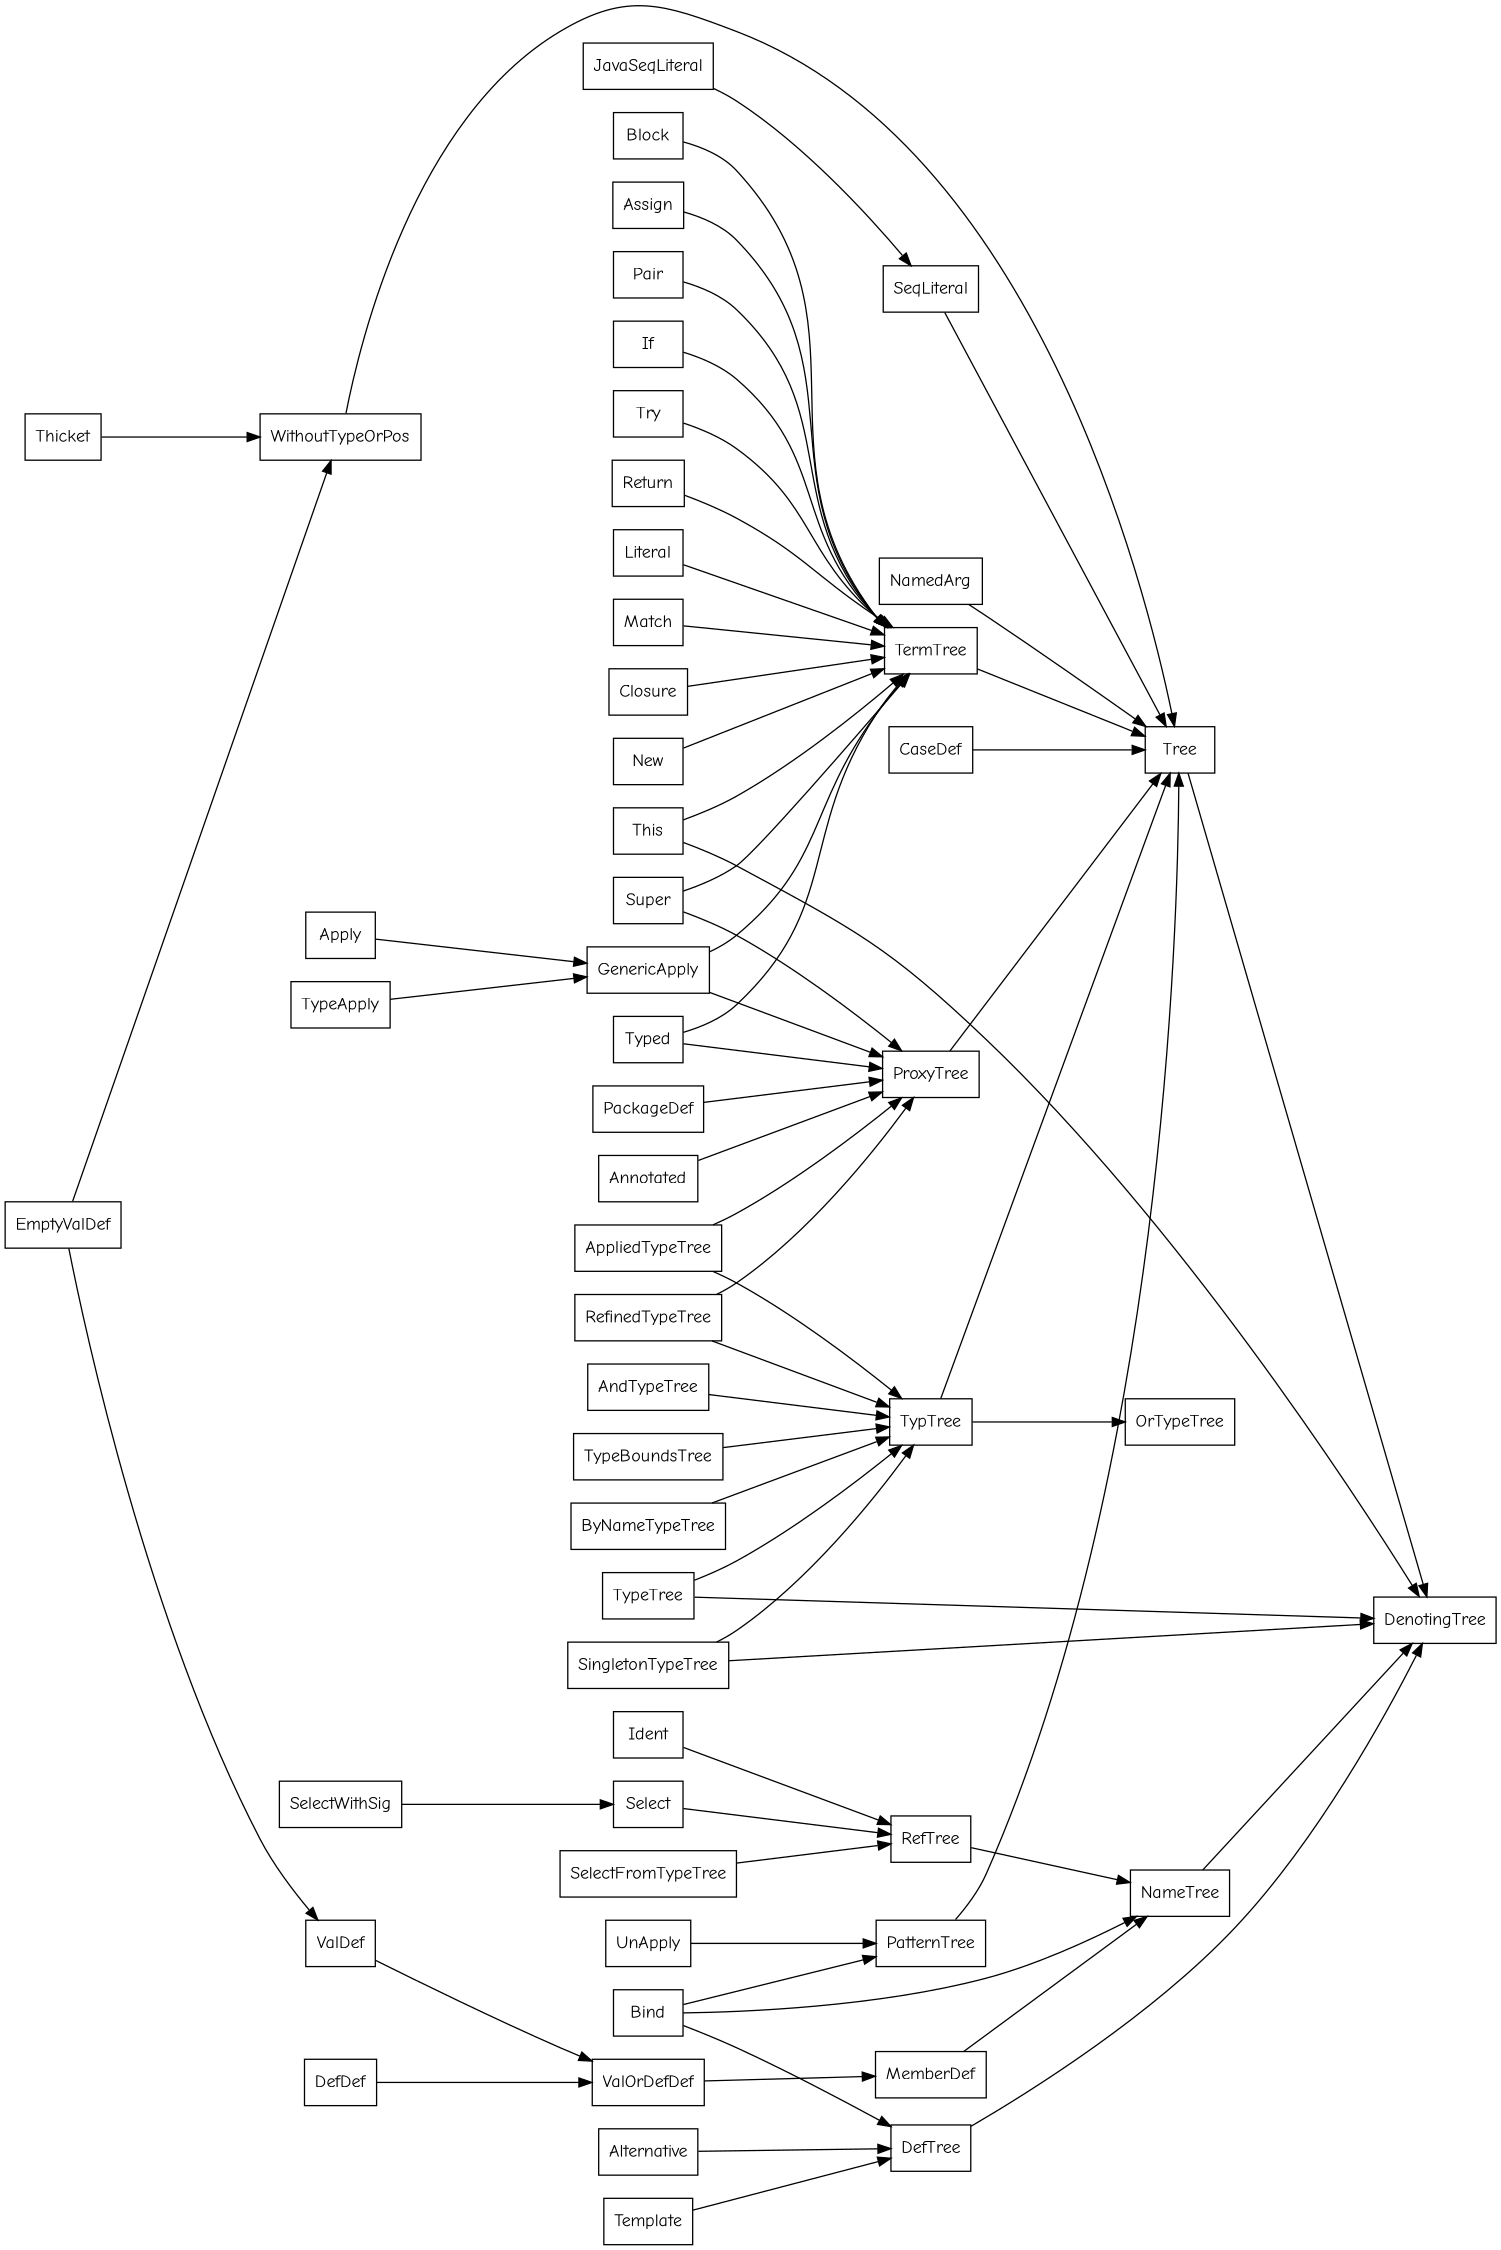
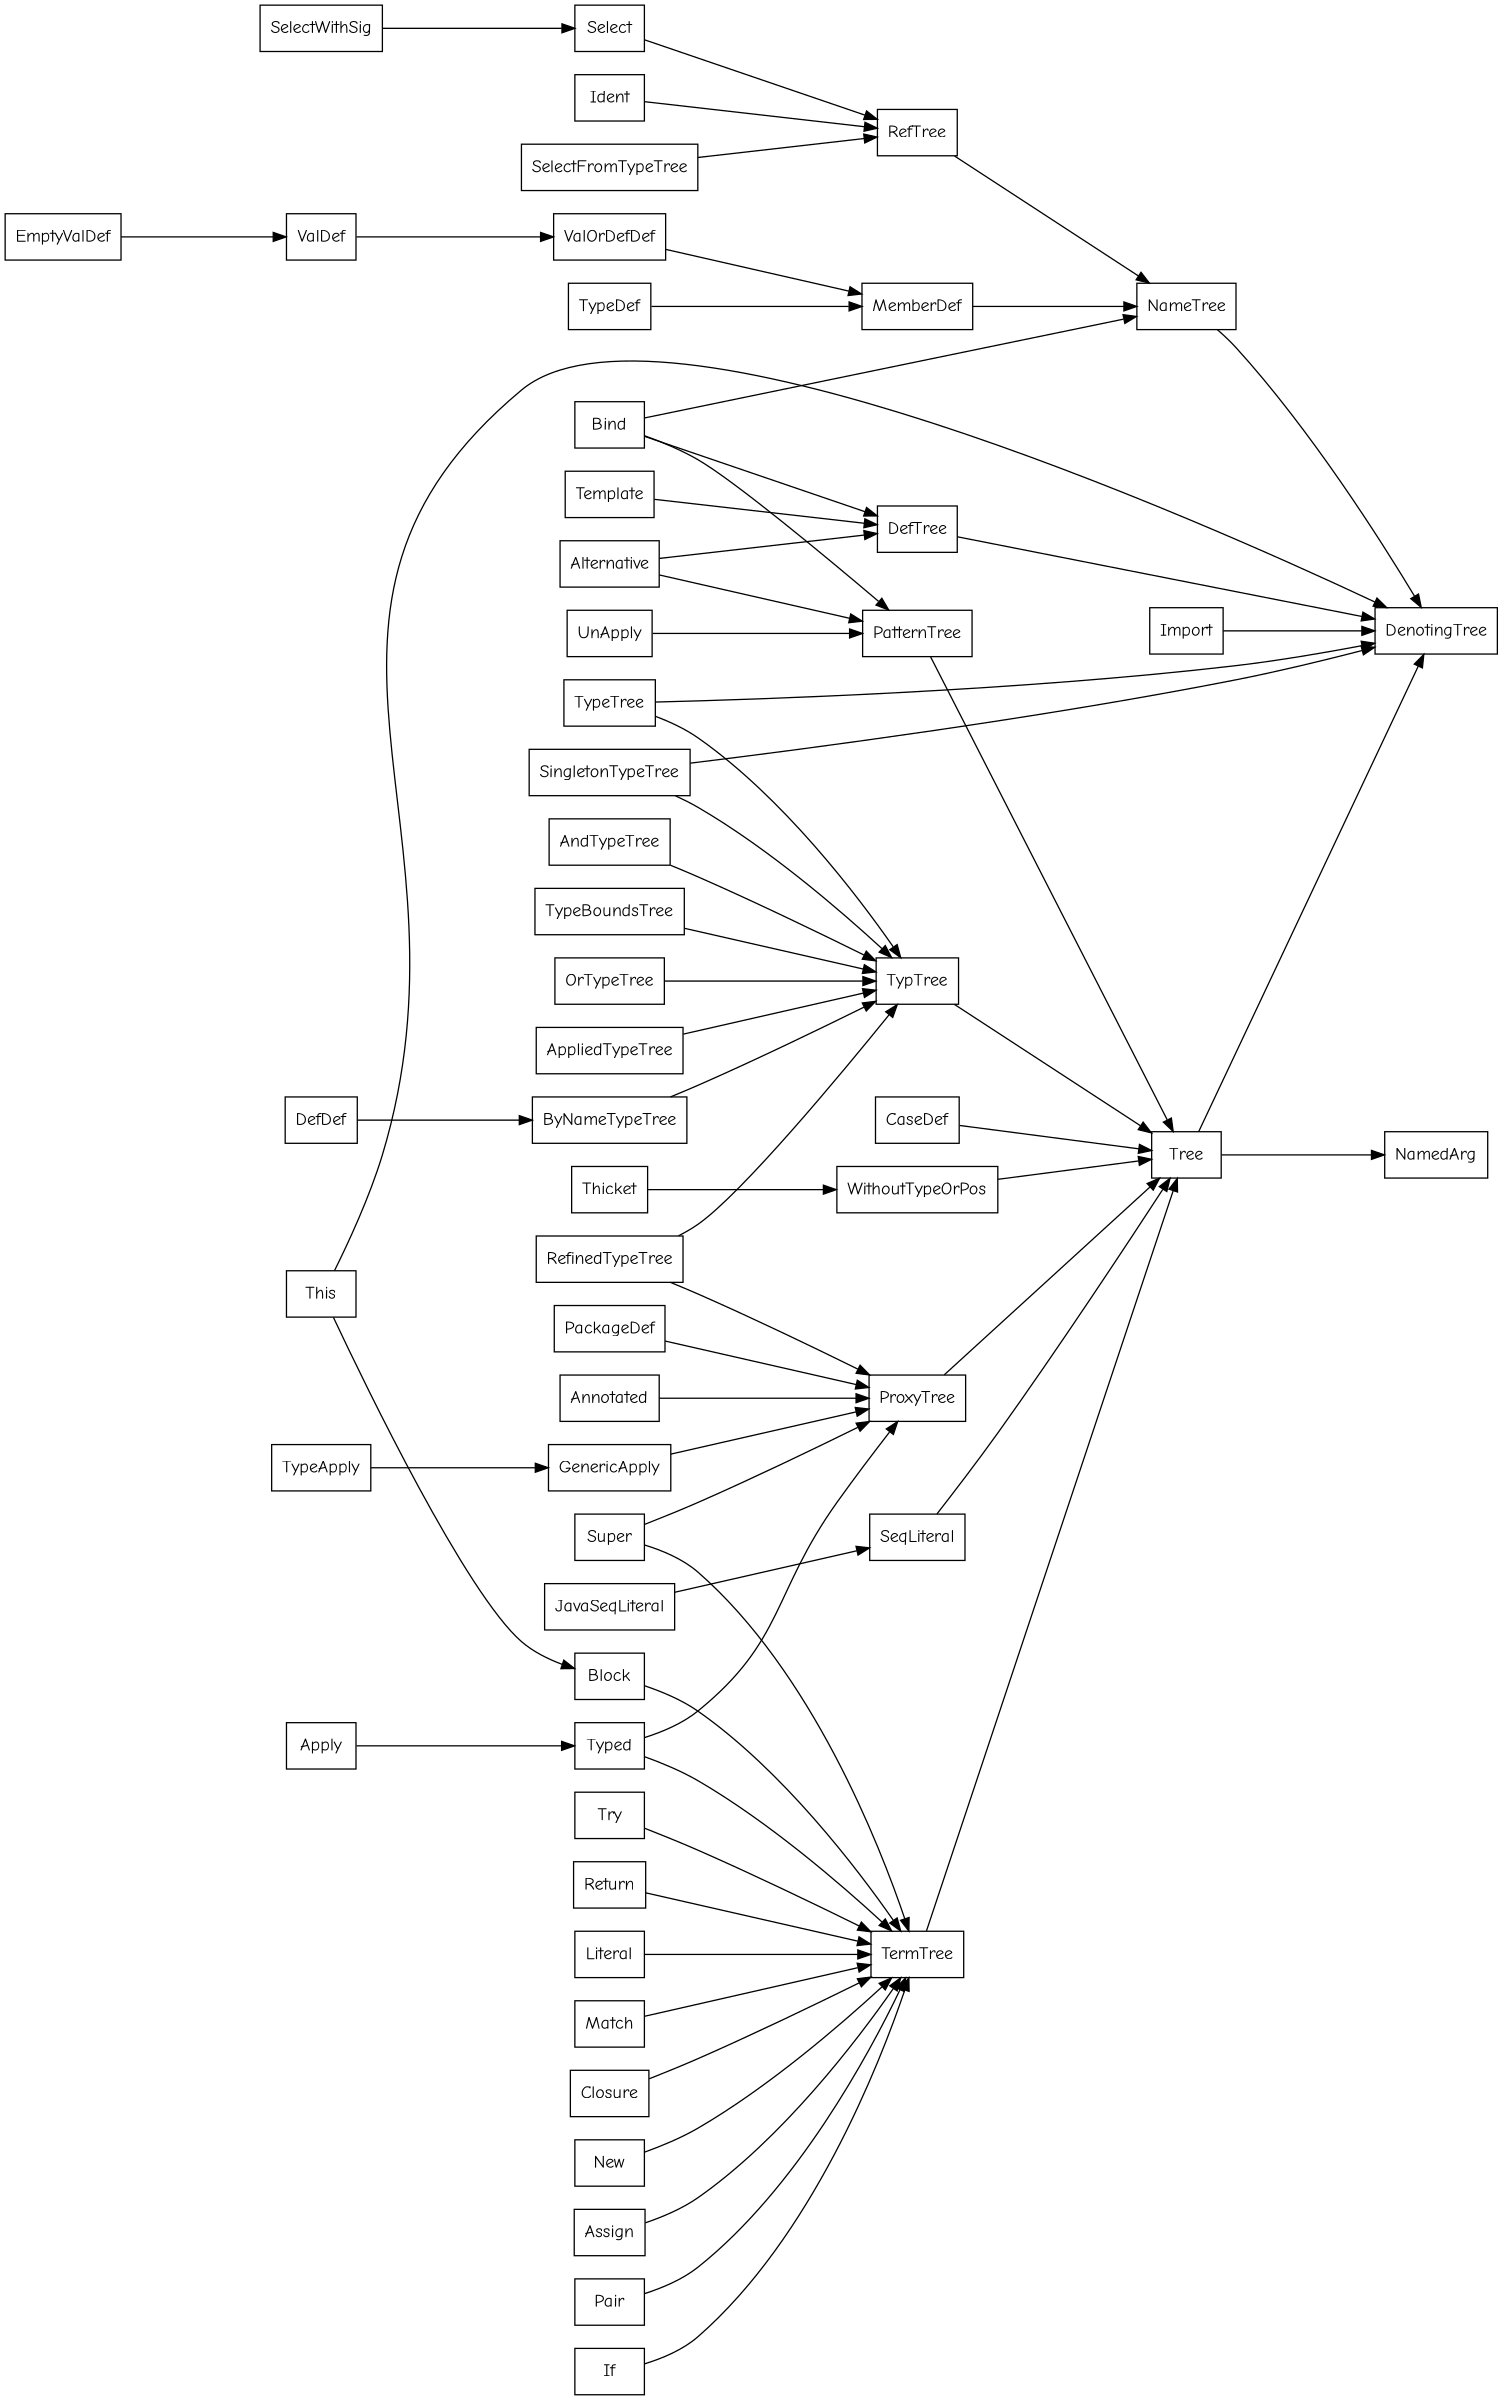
none -> (610, 306)
none -> (754, 597)
none -> (1186, 631)
(1052, 661) -> (1296, 1155)
(794, 760) -> (429, 1506)
(816, 827) -> none
(200, 837) -> none
(475, 950) -> (459, 1746)
(805, 1170) -> none
(1042, 1422) -> (764, 981)
(478, 2082) -> (438, 1120)
